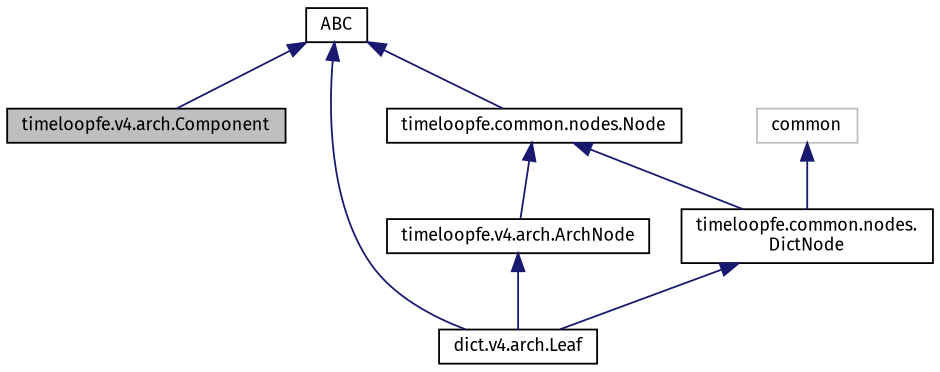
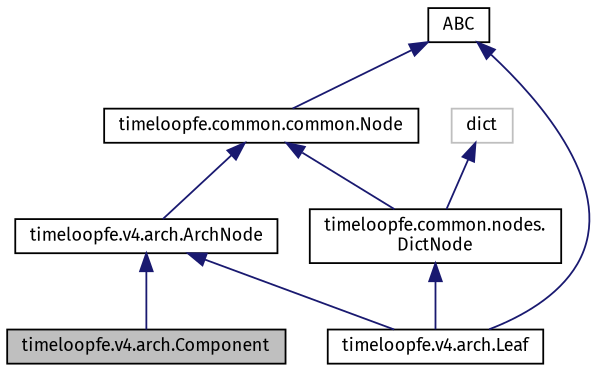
(233, 80) -> (146, 301)
(534, 126) -> (261, 126)
(807, 126) -> (482, 126)
(518, 347) -> (435, 347)
